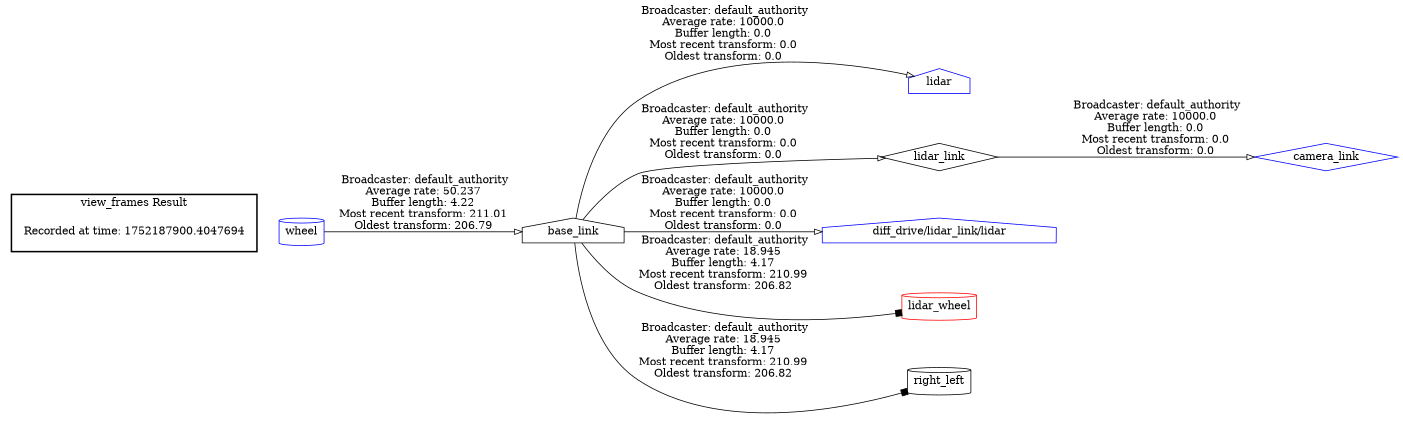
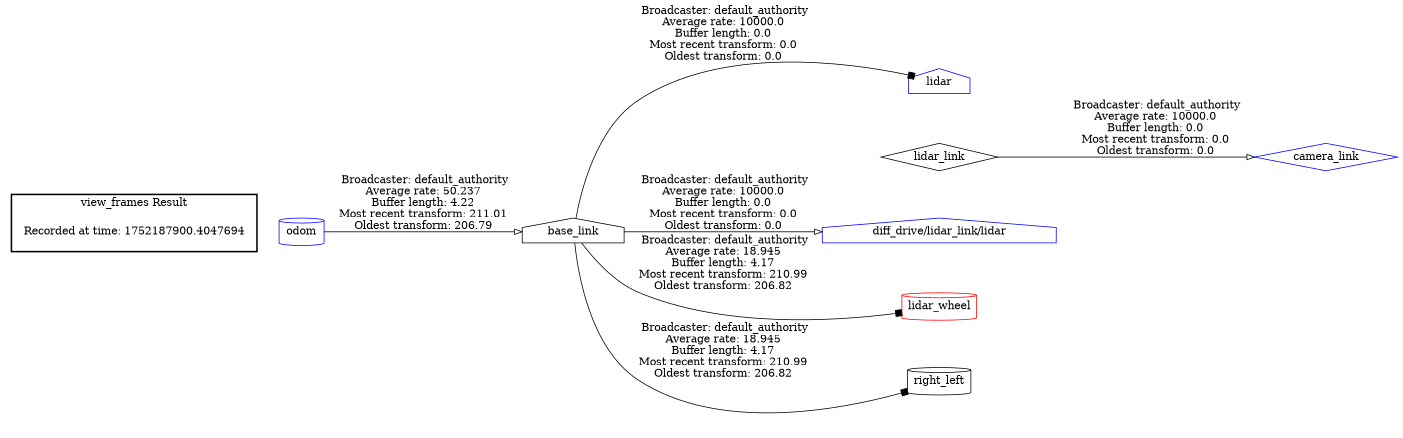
(702, 73) -> (702, 73)
(721, 164) -> none
(302, 232) -> (302, 232)
